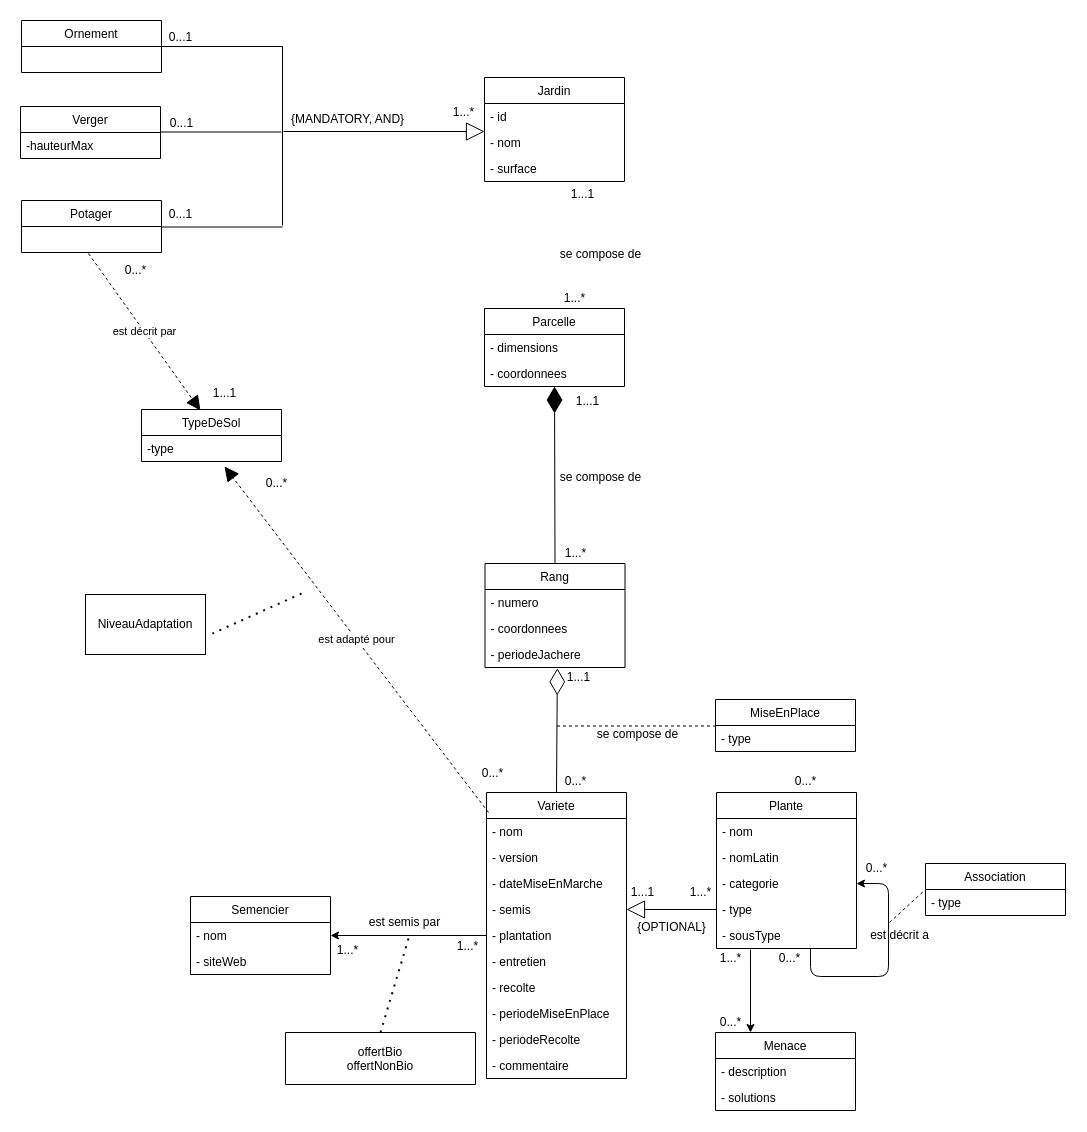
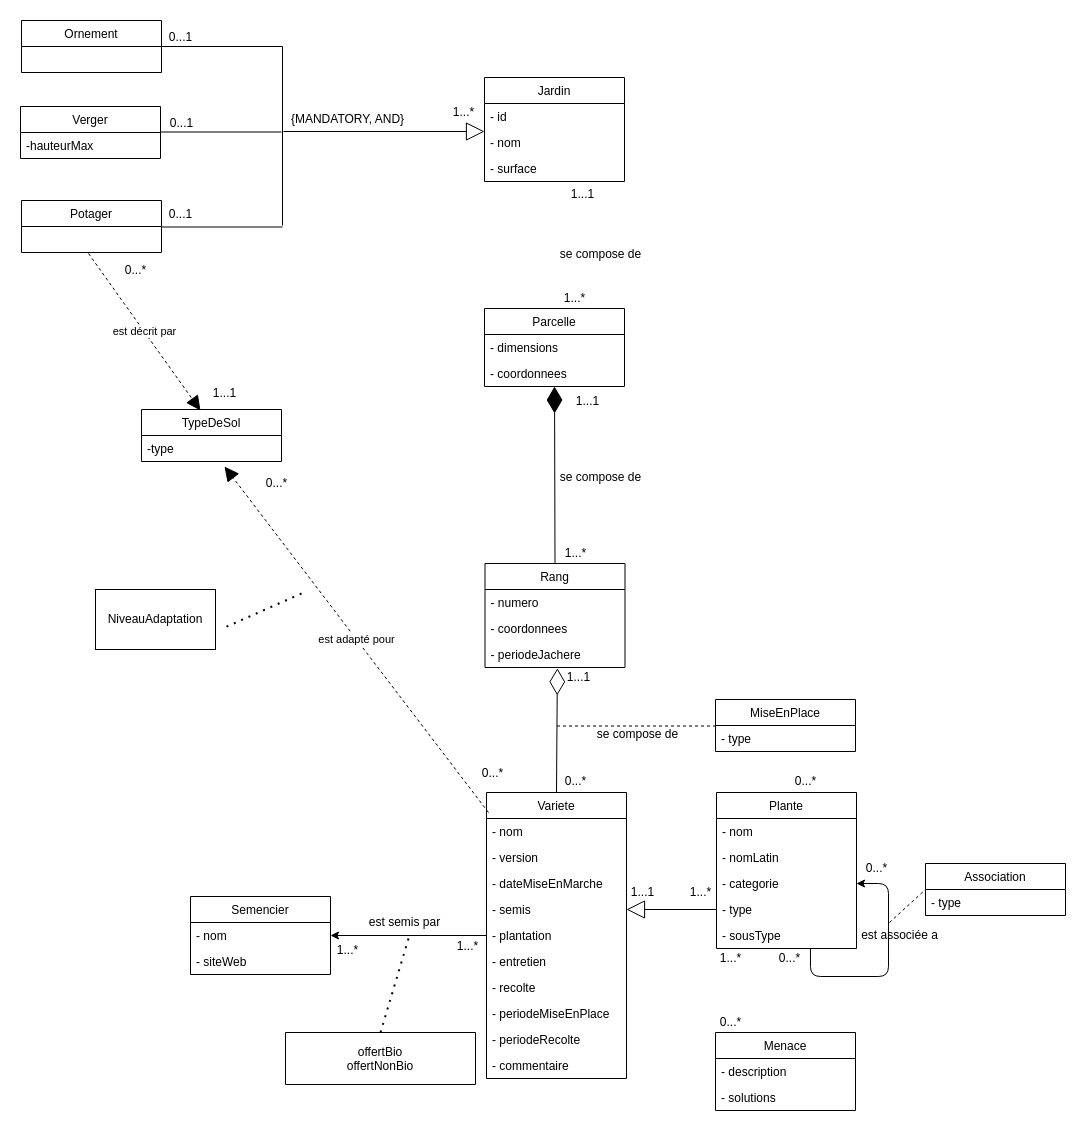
(146, 625) -> (156, 620)
(671, 928) -> none
(900, 936) -> (900, 936)
(751, 988) -> none
